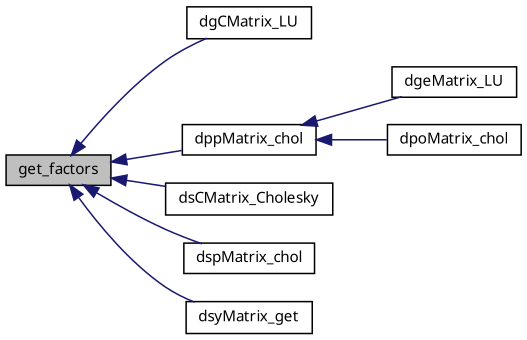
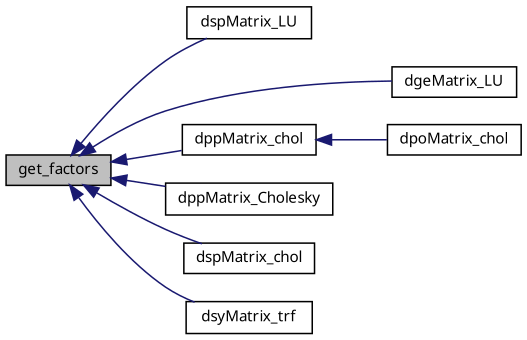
(249, 23) -> (249, 23)
(359, 109) -> (237, 94)
(249, 199) -> (249, 199)
(249, 318) -> (249, 318)
